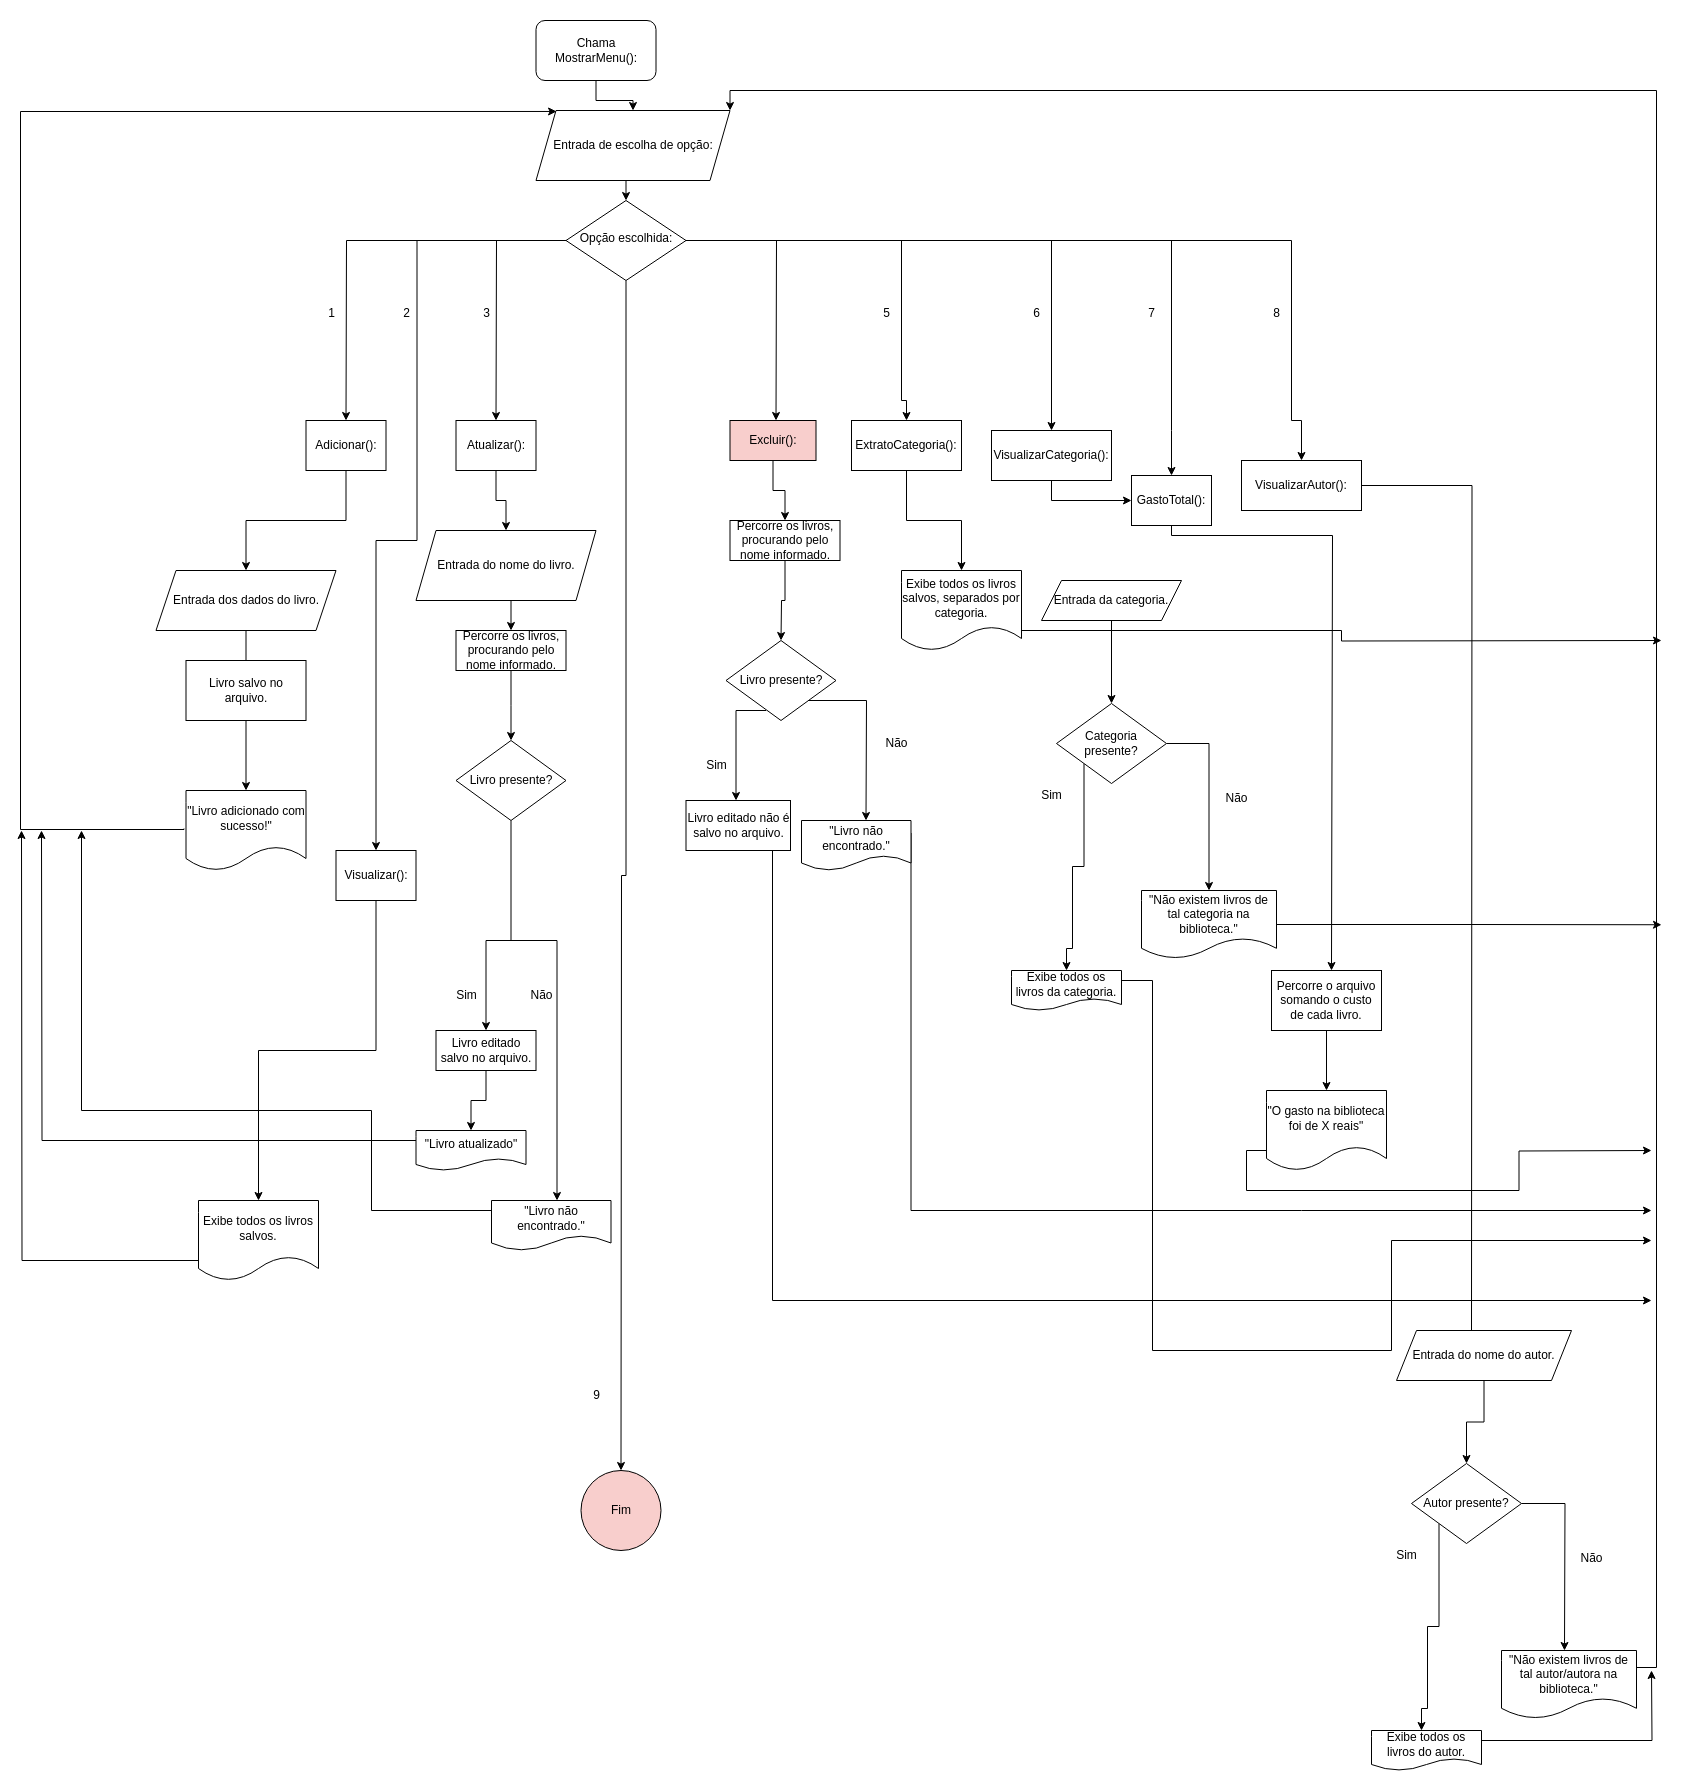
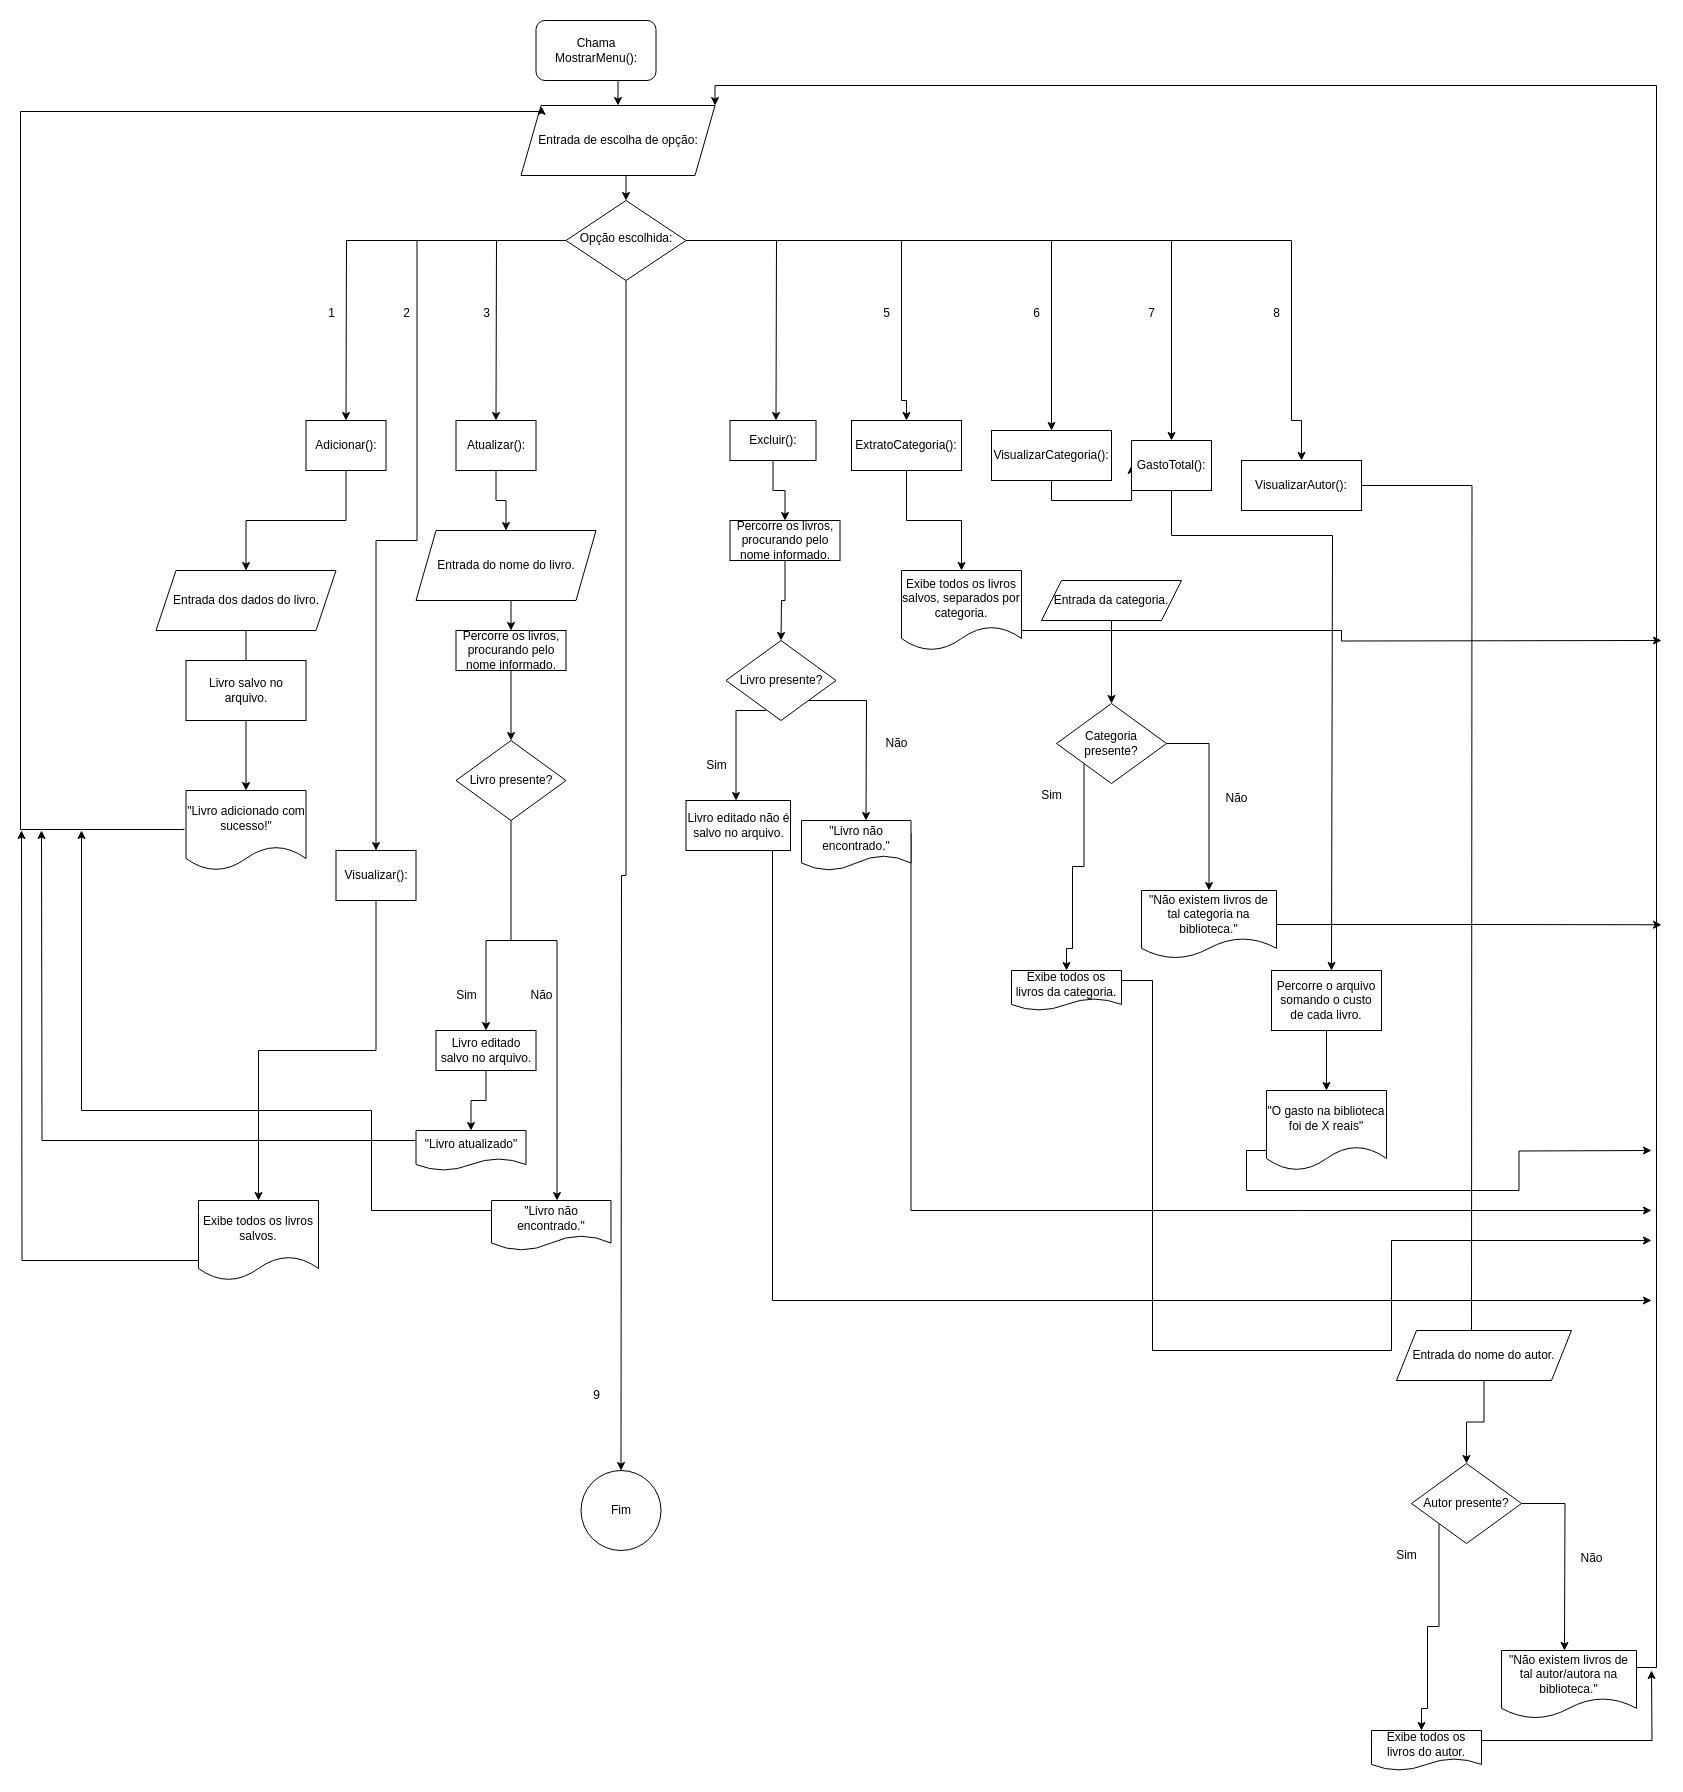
(633, 146) -> (618, 141)
(773, 441) -> (773, 441)
(1172, 501) -> (1172, 466)
(621, 1511) -> (621, 1511)
